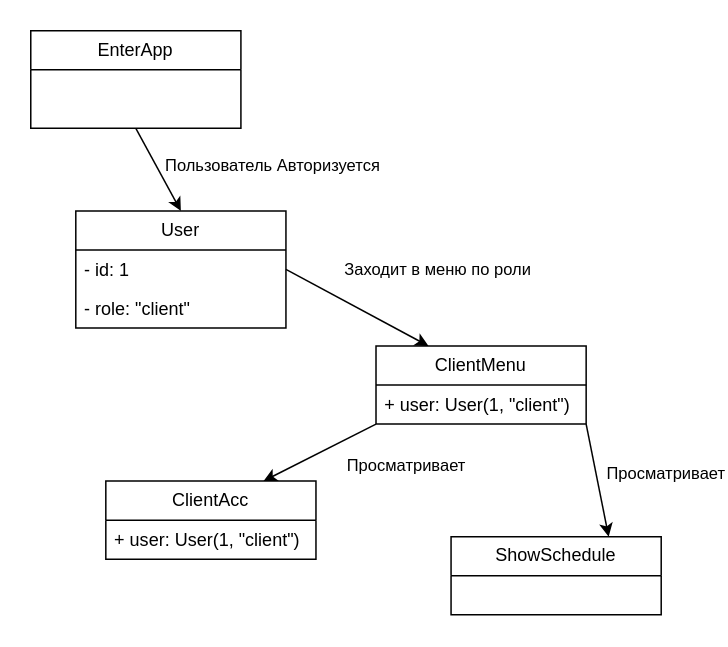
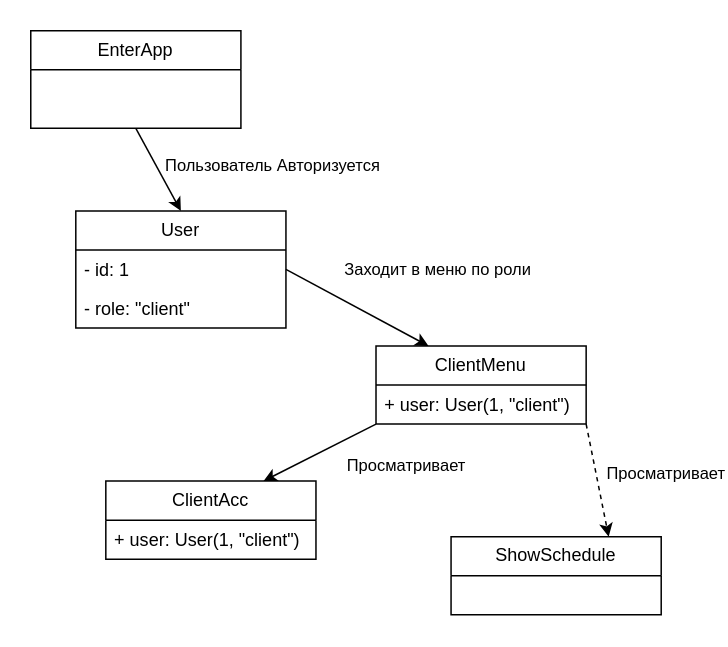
(596, 474) -> (596, 474)
